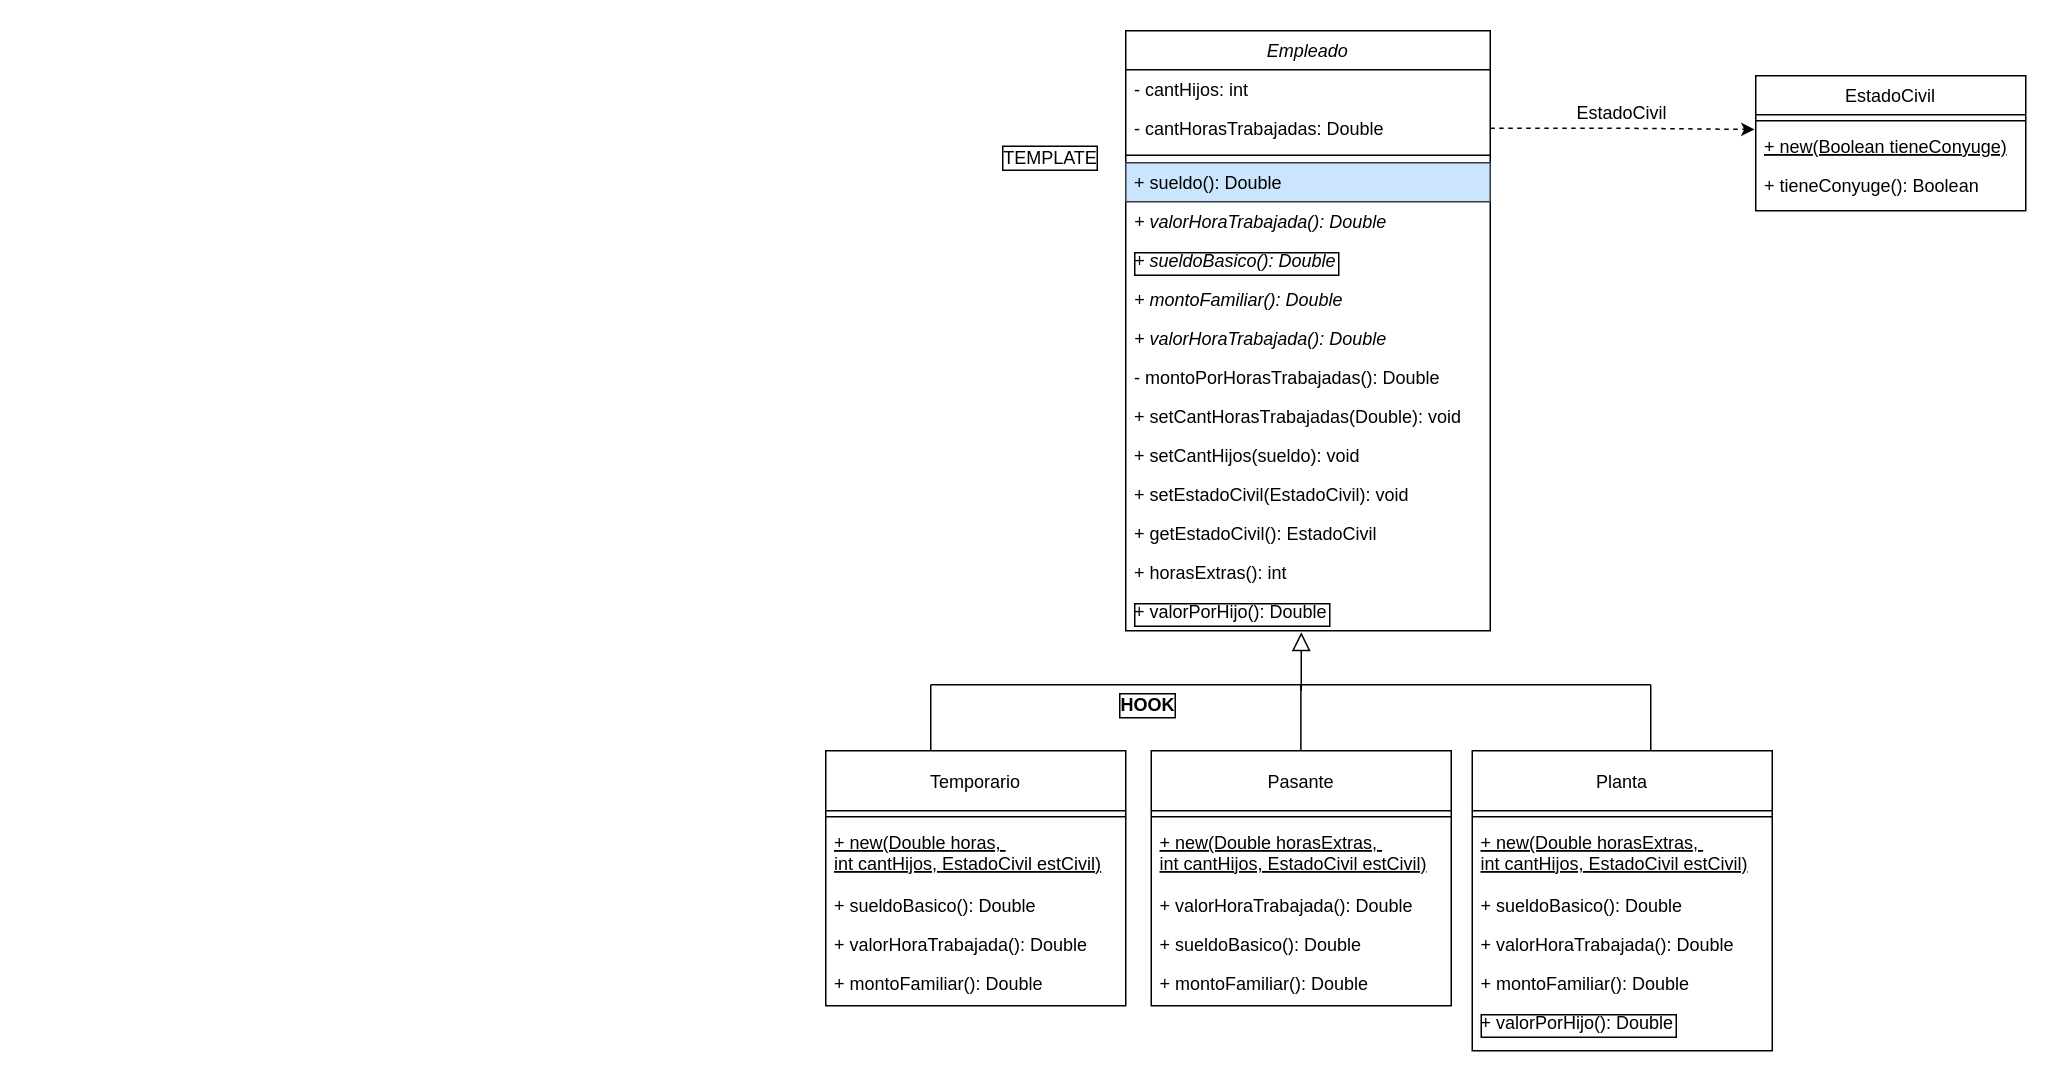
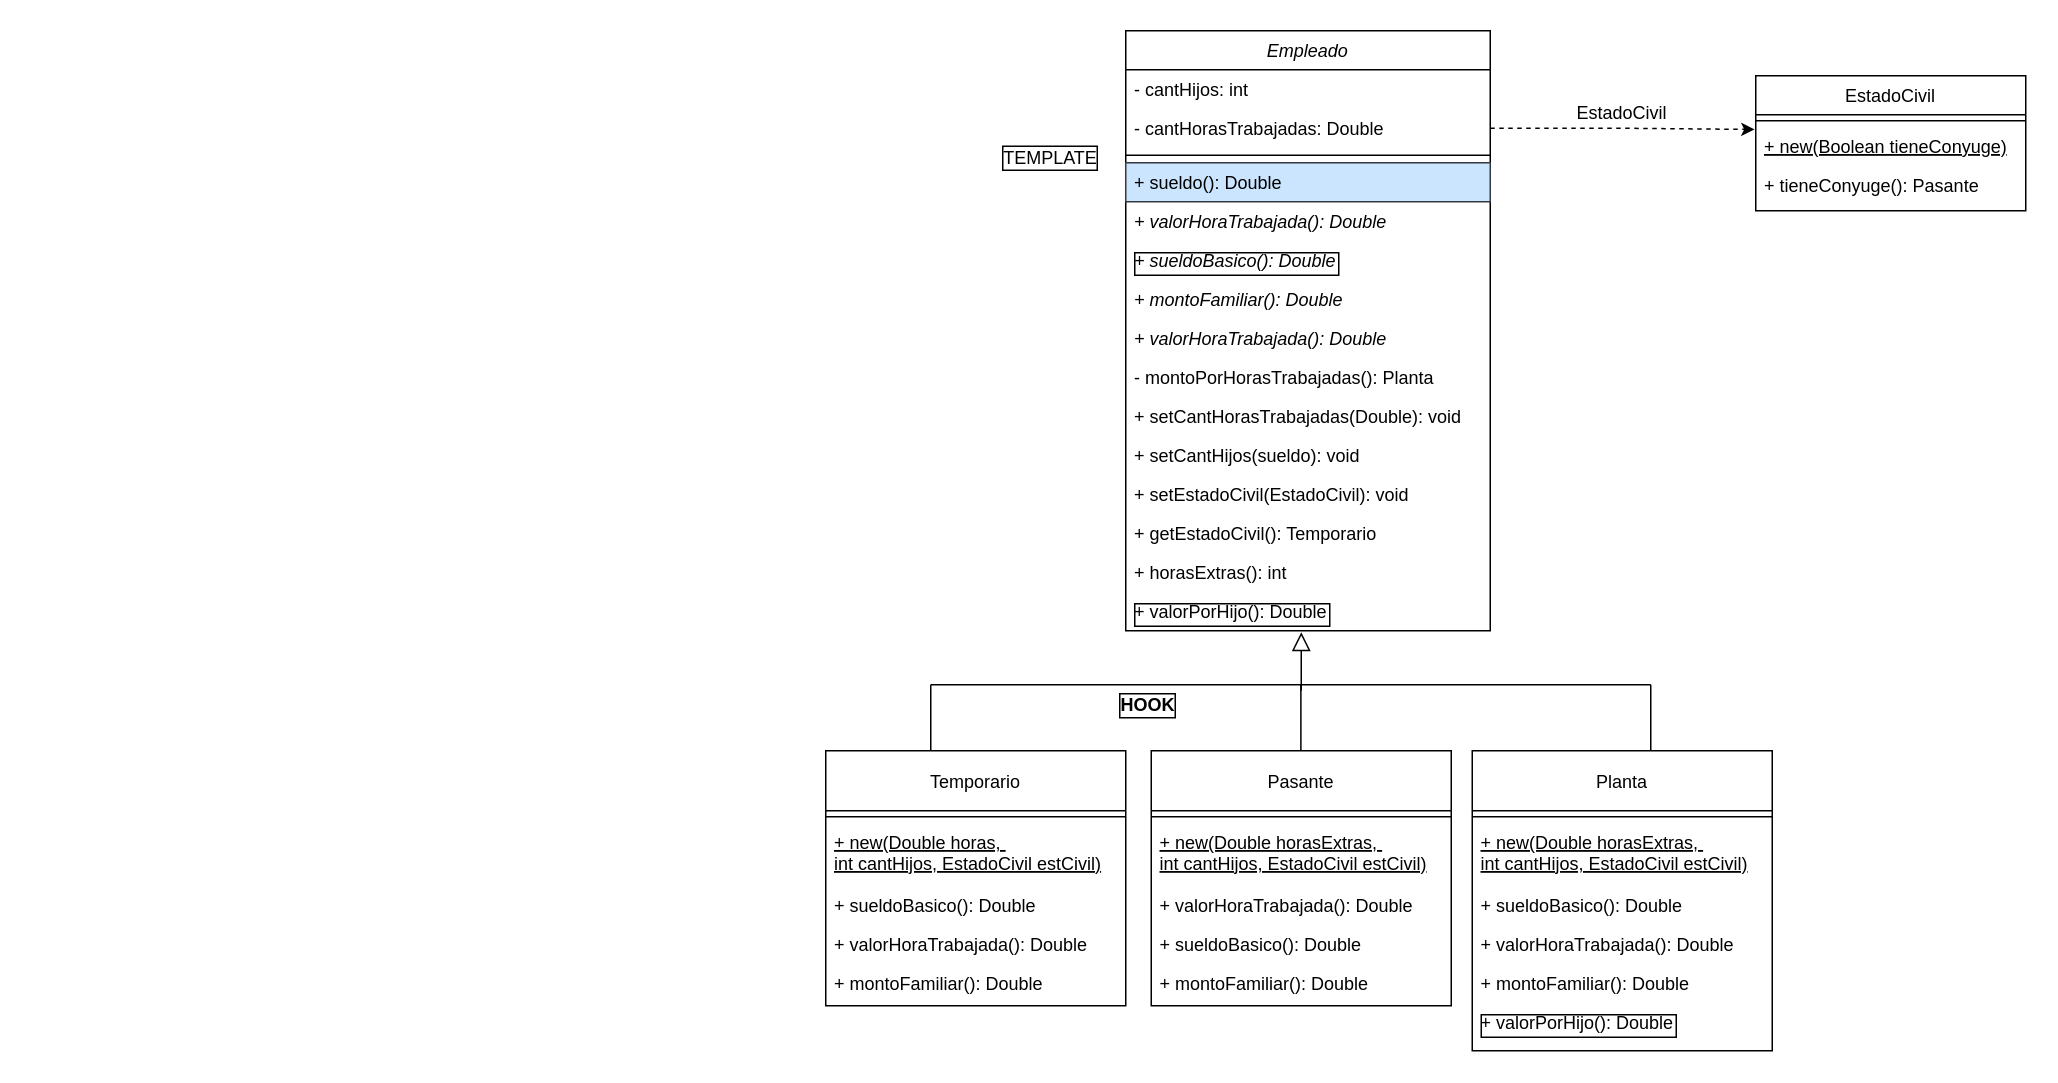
(1878, 186) -> (1881, 186)
(1301, 378) -> (1301, 378)
(1269, 534) -> (1269, 534)
